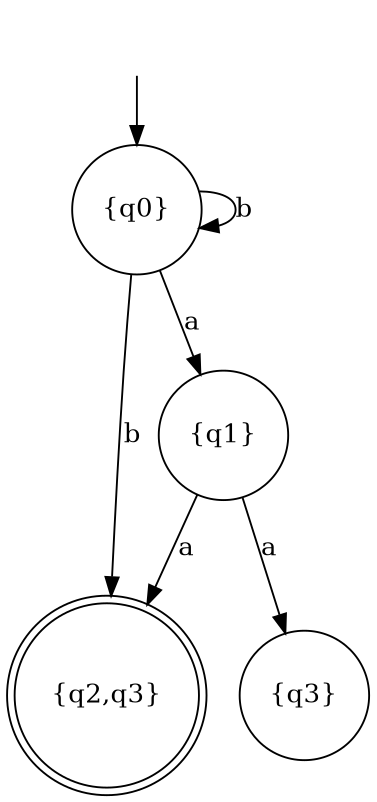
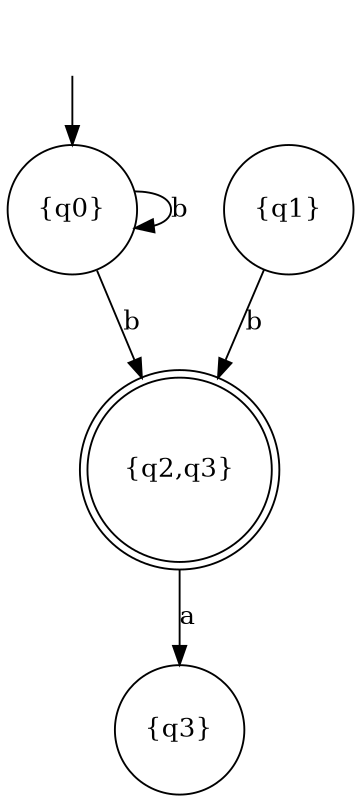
(177, 313) -> none
(187, 548) -> (255, 323)
(261, 556) -> (180, 608)
